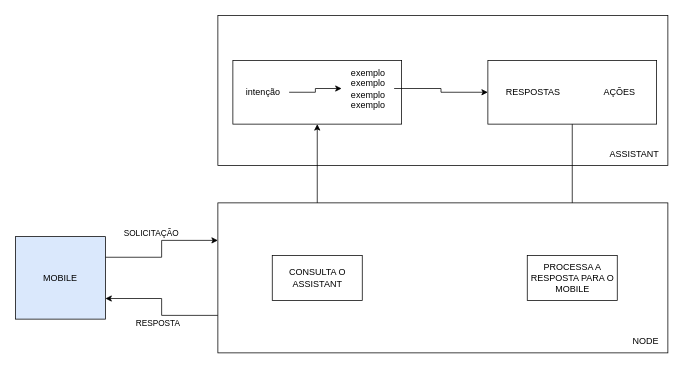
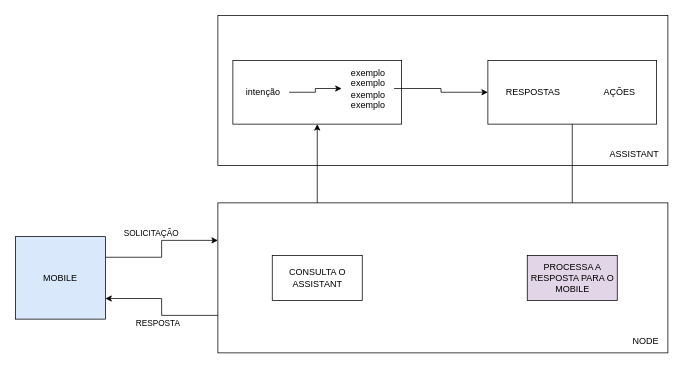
(572, 278) -> (572, 278)
